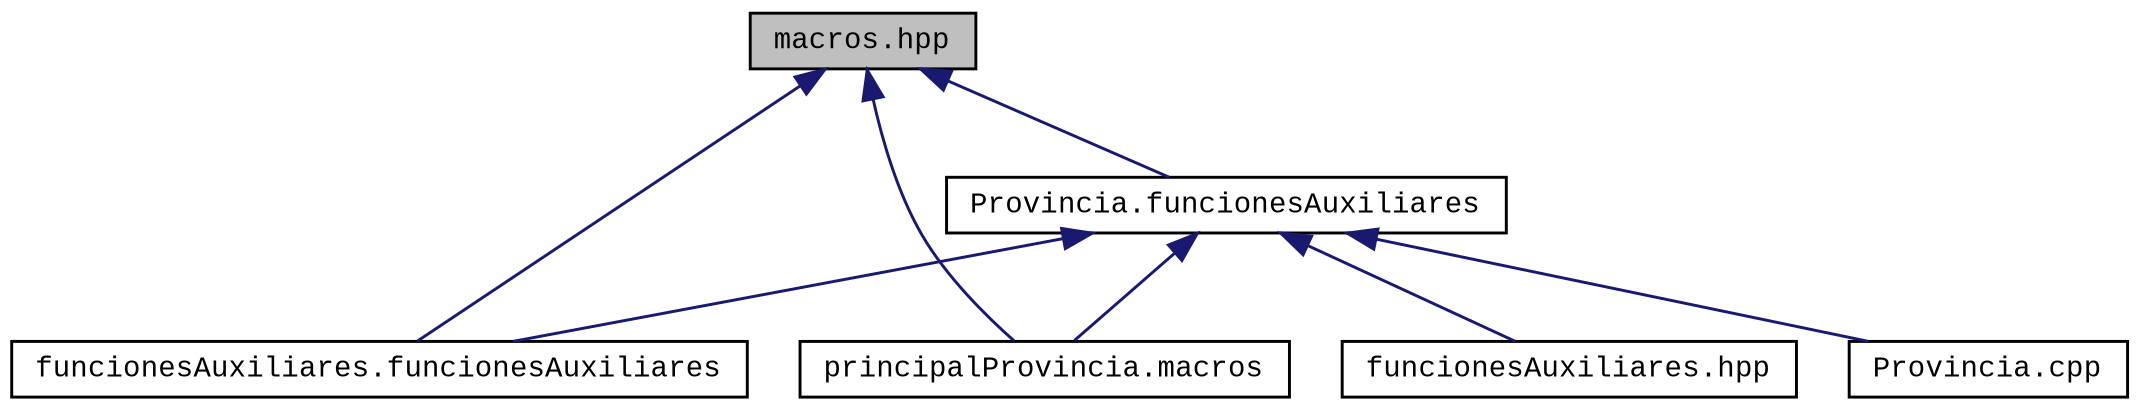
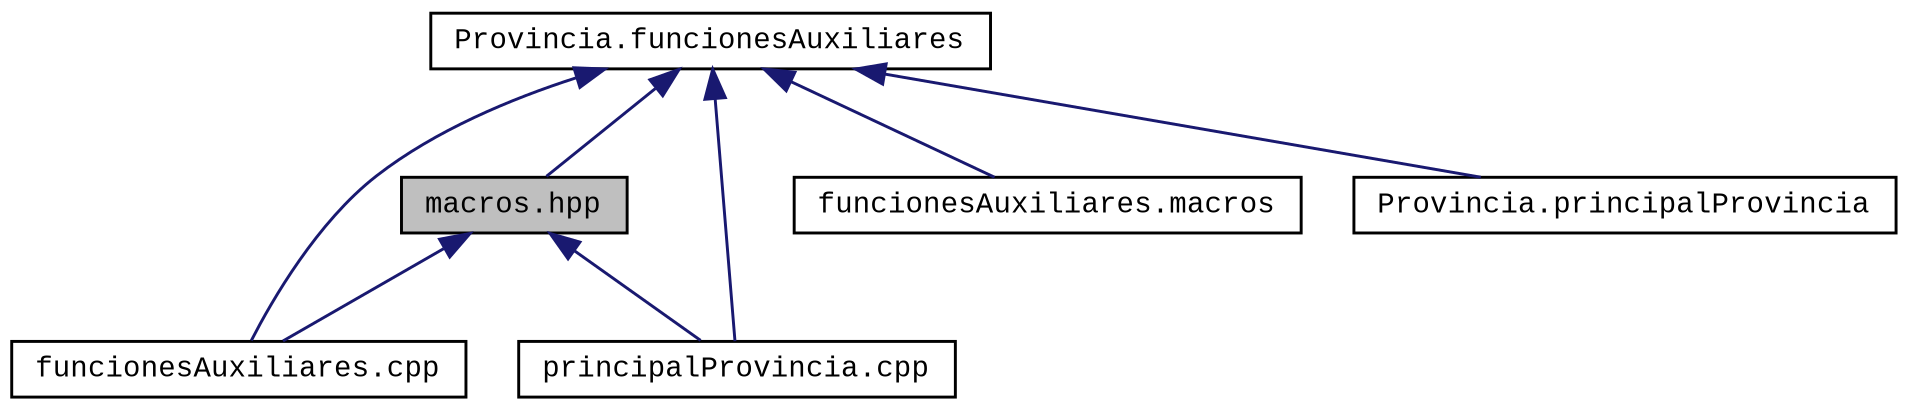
(1059, 129) -> (601, 132)
(380, 369) -> (239, 369)
(1045, 369) -> (737, 369)
(1569, 369) -> (1048, 205)
(1988, 369) -> (1625, 205)
